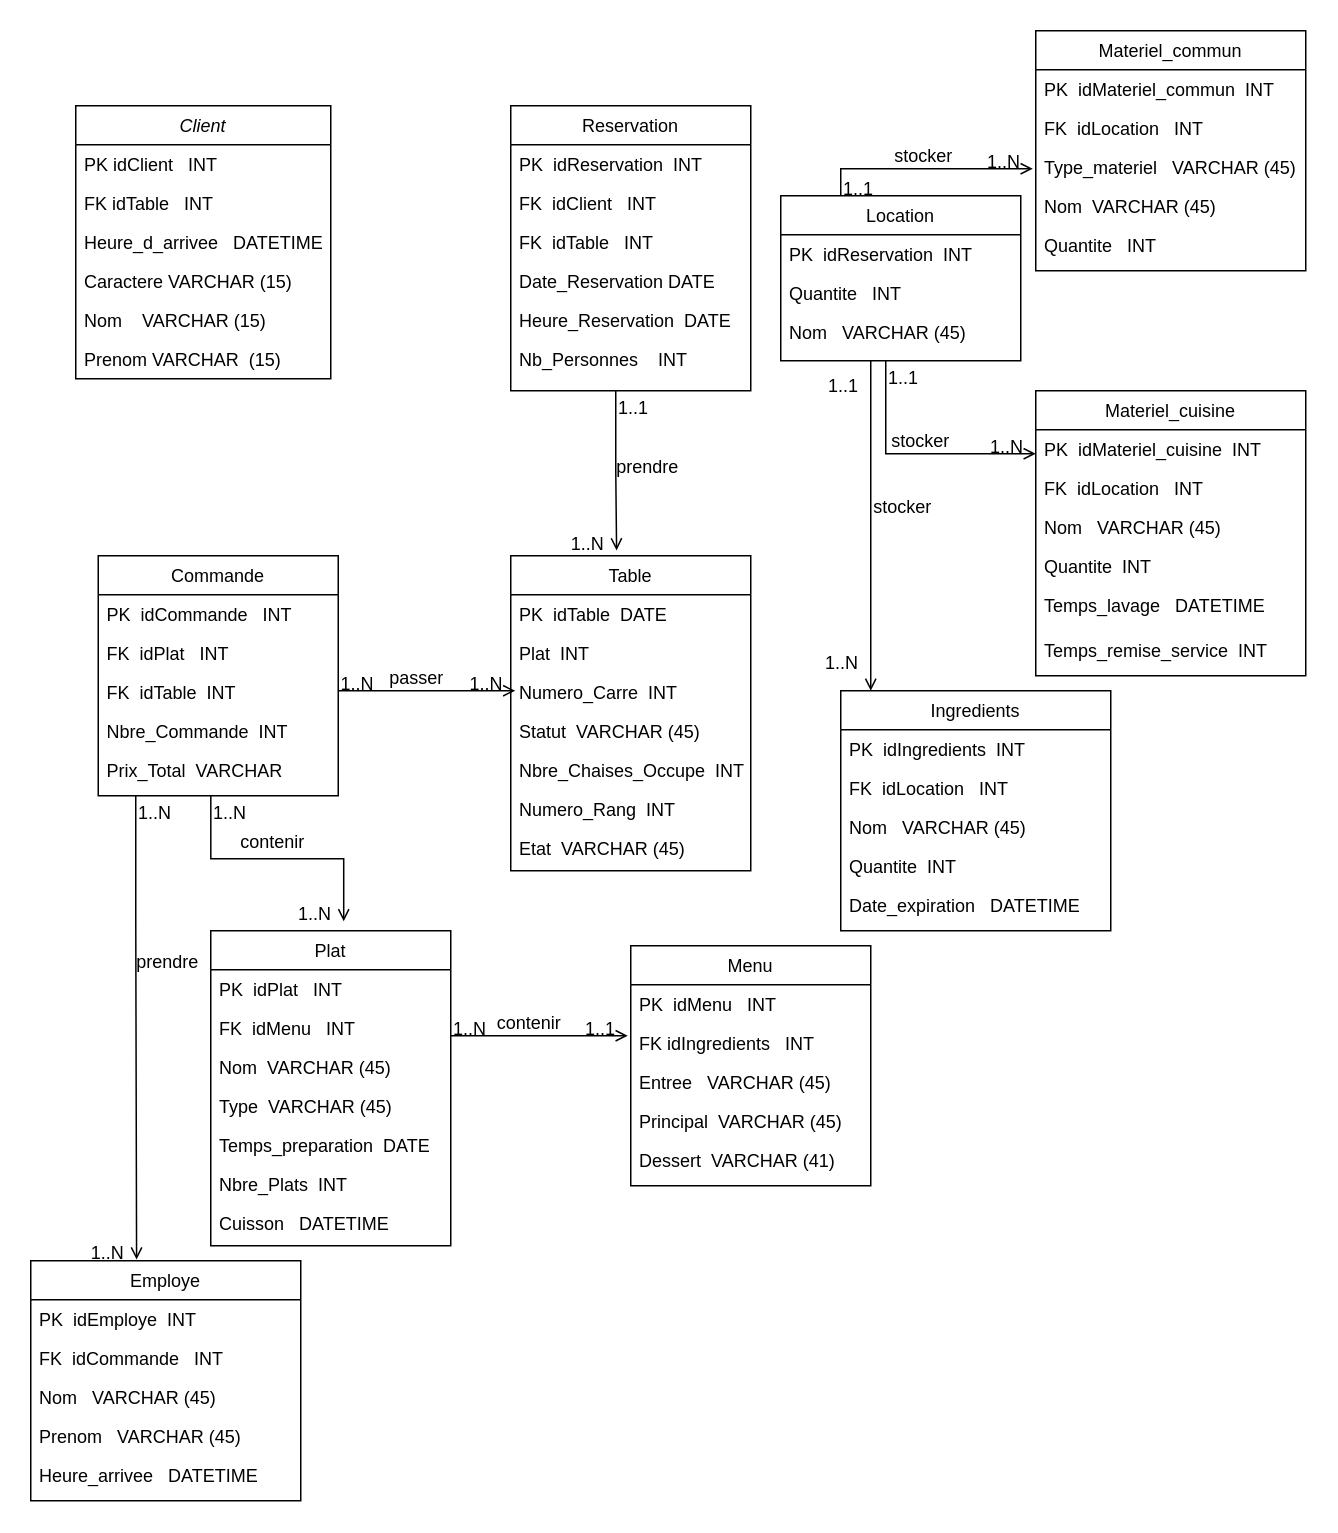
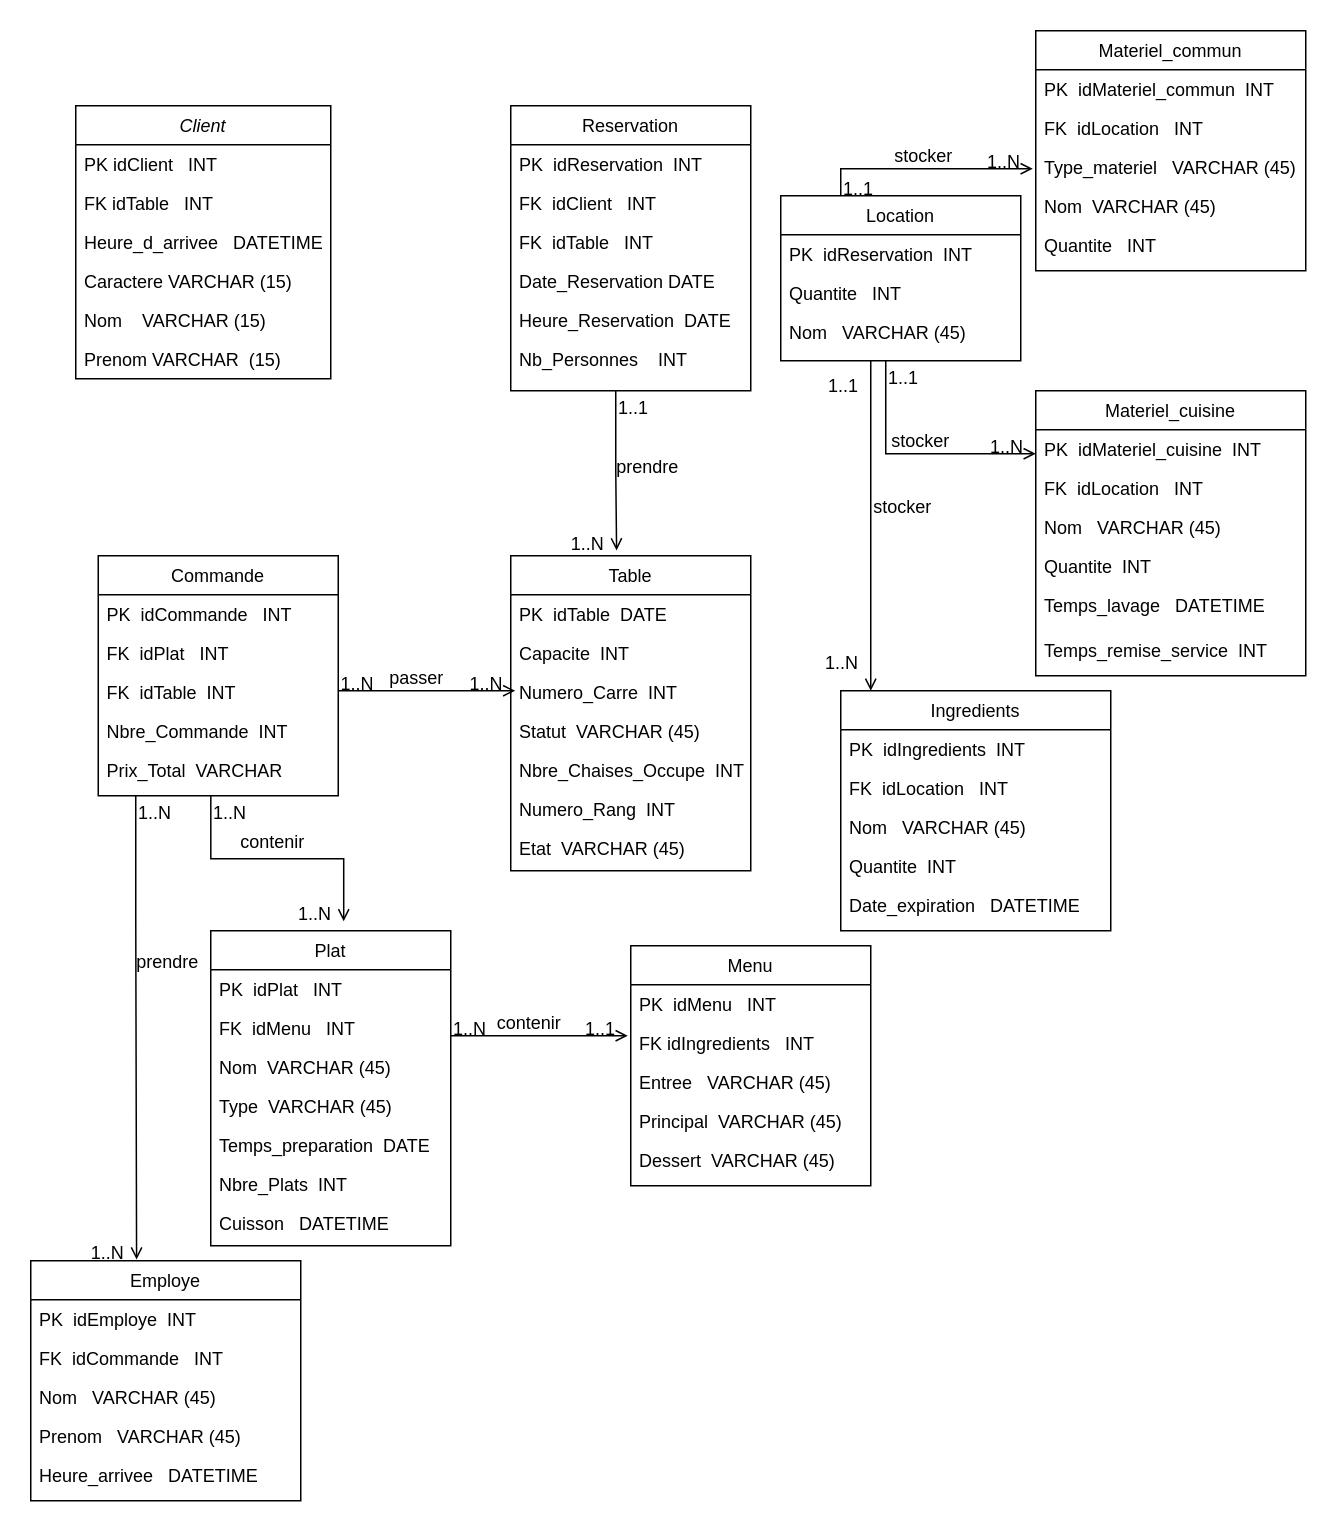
(560, 654) -> (580, 654)
(740, 1161) -> (740, 1161)
